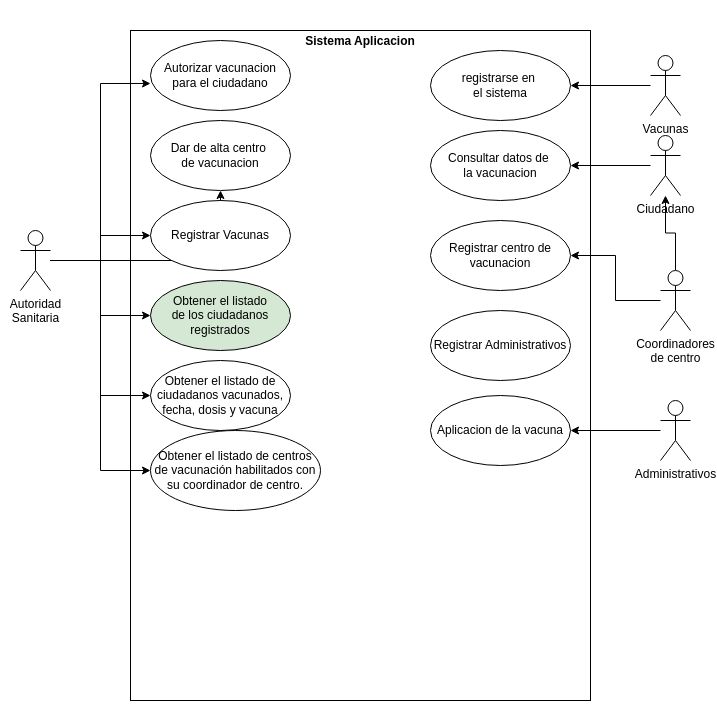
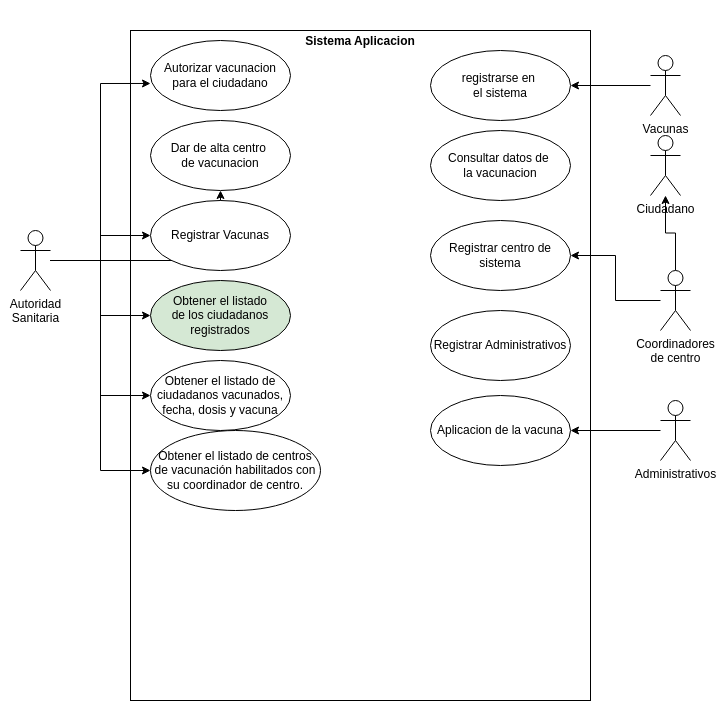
(614, 166) -> none
(501, 256) -> (501, 256)
